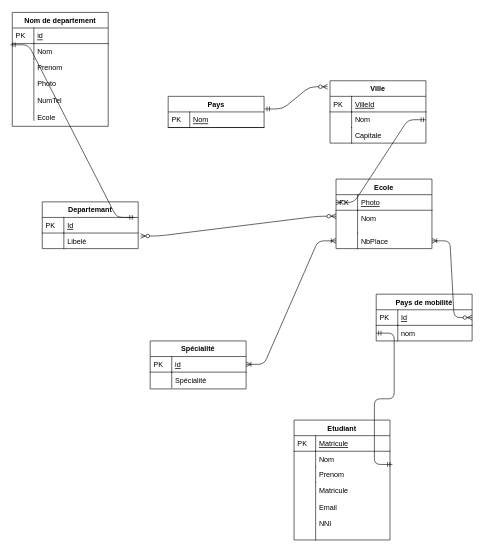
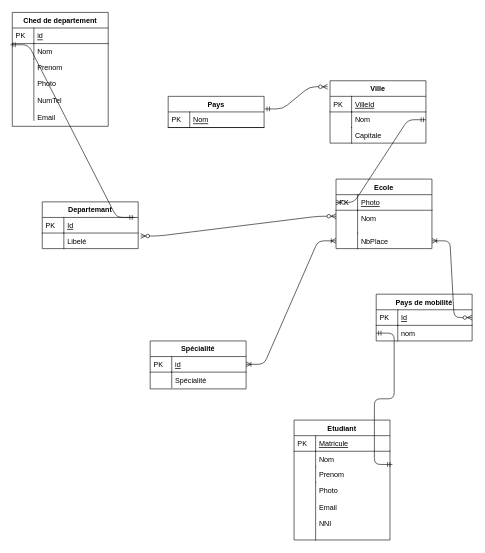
(60, 20) -> (60, 20)
(49, 67) -> (49, 67)
(335, 491) -> (329, 491)
